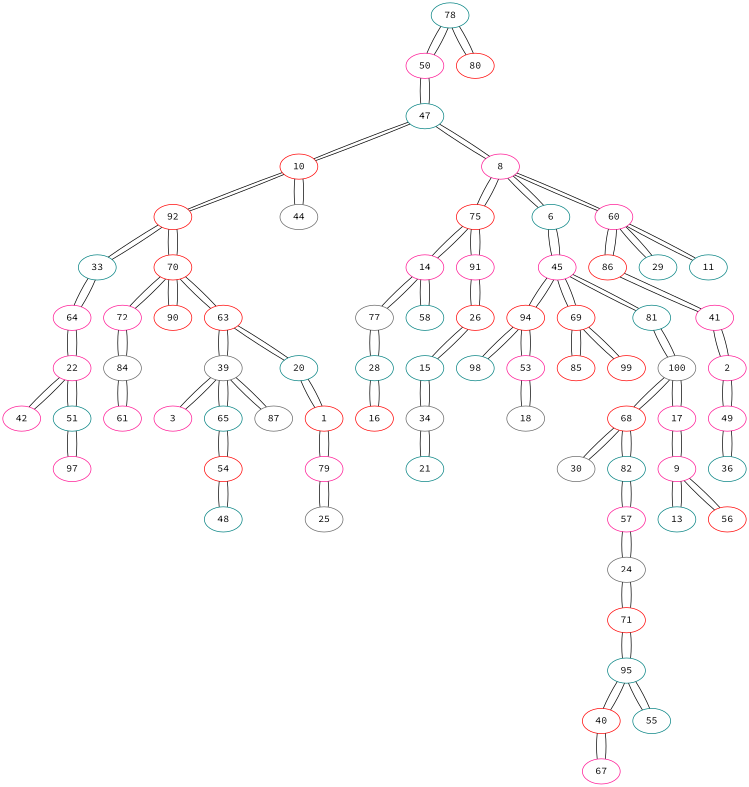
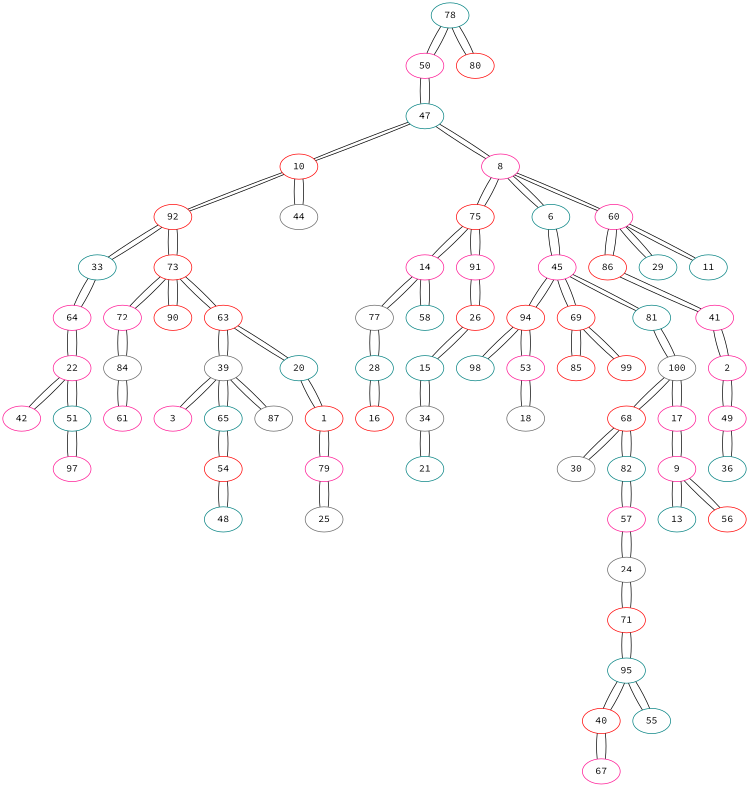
(173, 267) -> (173, 267)
